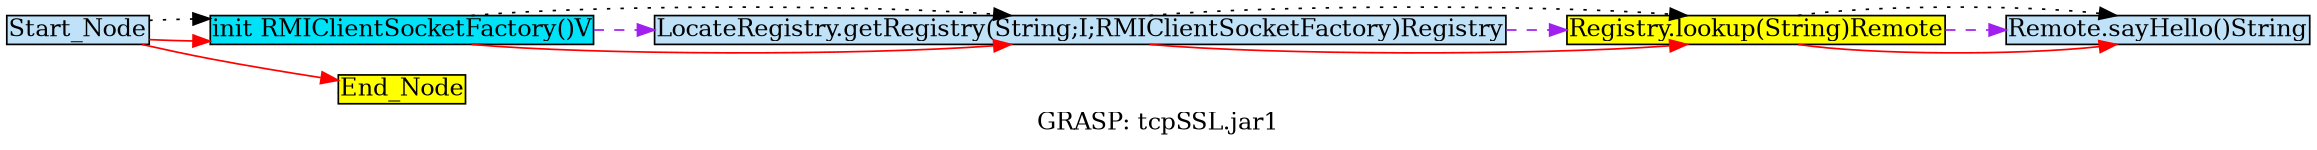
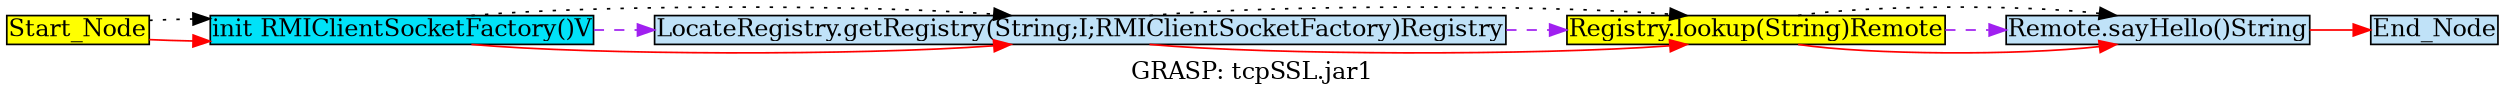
(78, 30) -> (78, 30)
(231, 63) -> (2331, 30)
(402, 89) -> (2434, 30)
